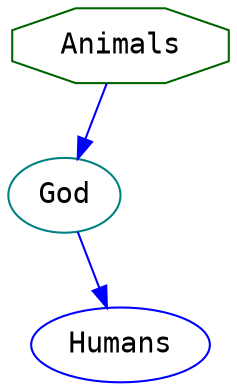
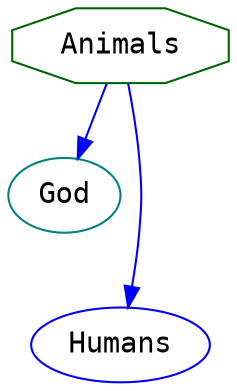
(89, 260) -> (141, 185)
